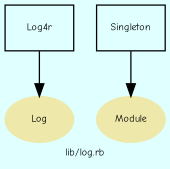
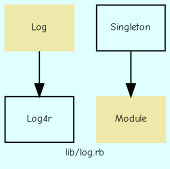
(39, 67) -> (39, 67)
(39, 119) -> (39, 28)
(131, 119) -> (131, 119)
